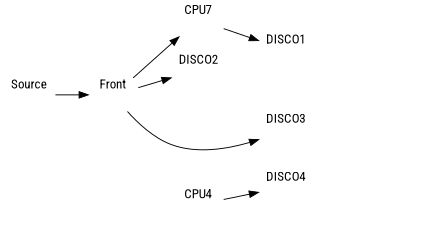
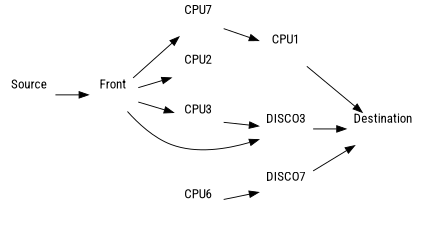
(286, 50) -> (286, 50)
(198, 70) -> (198, 70)
none -> (198, 120)
none -> (383, 129)
(286, 187) -> (286, 187)
(198, 204) -> (198, 204)
